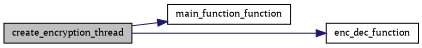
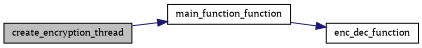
(224, 33) -> (303, 24)
